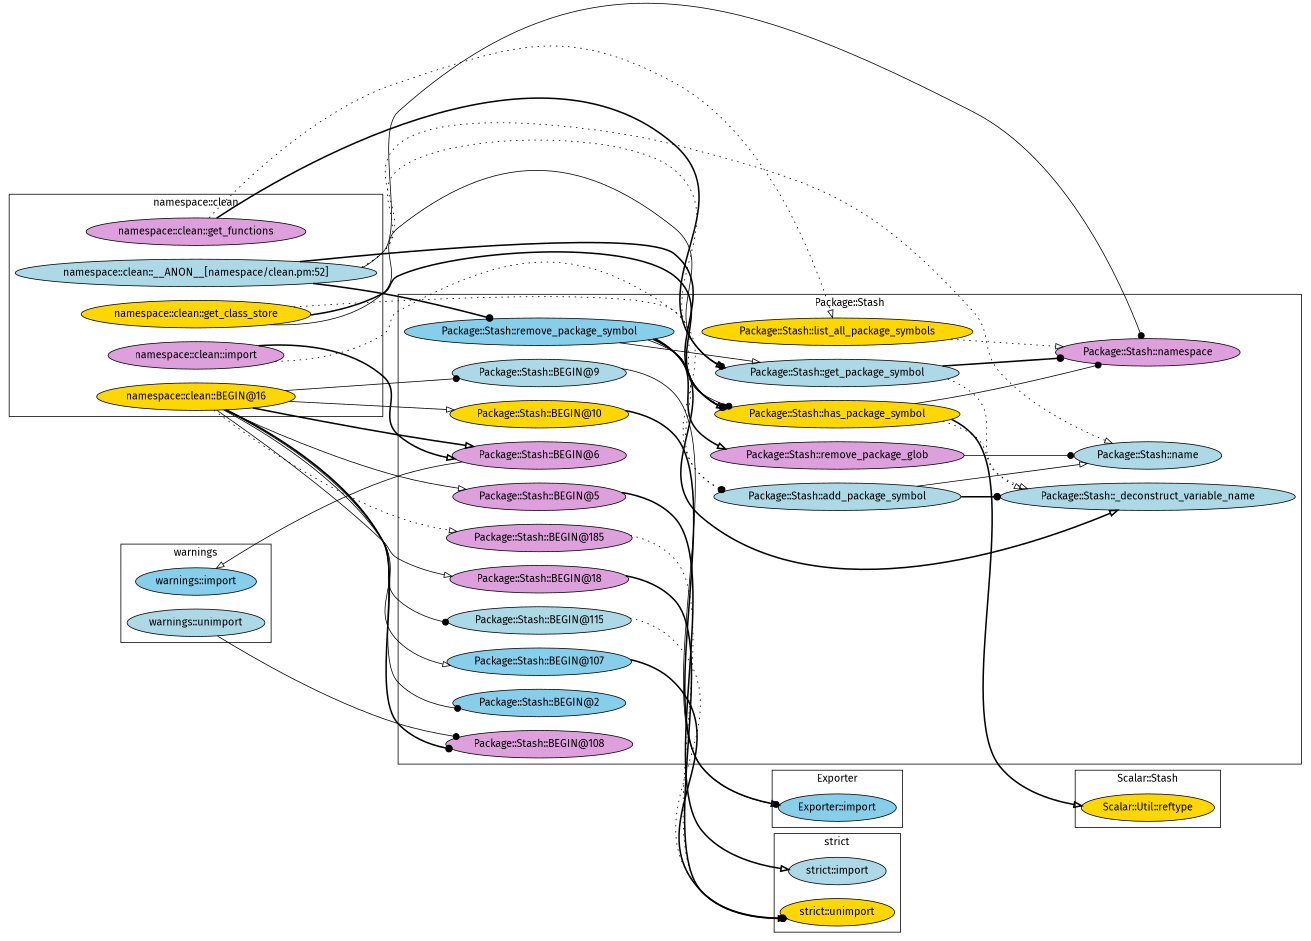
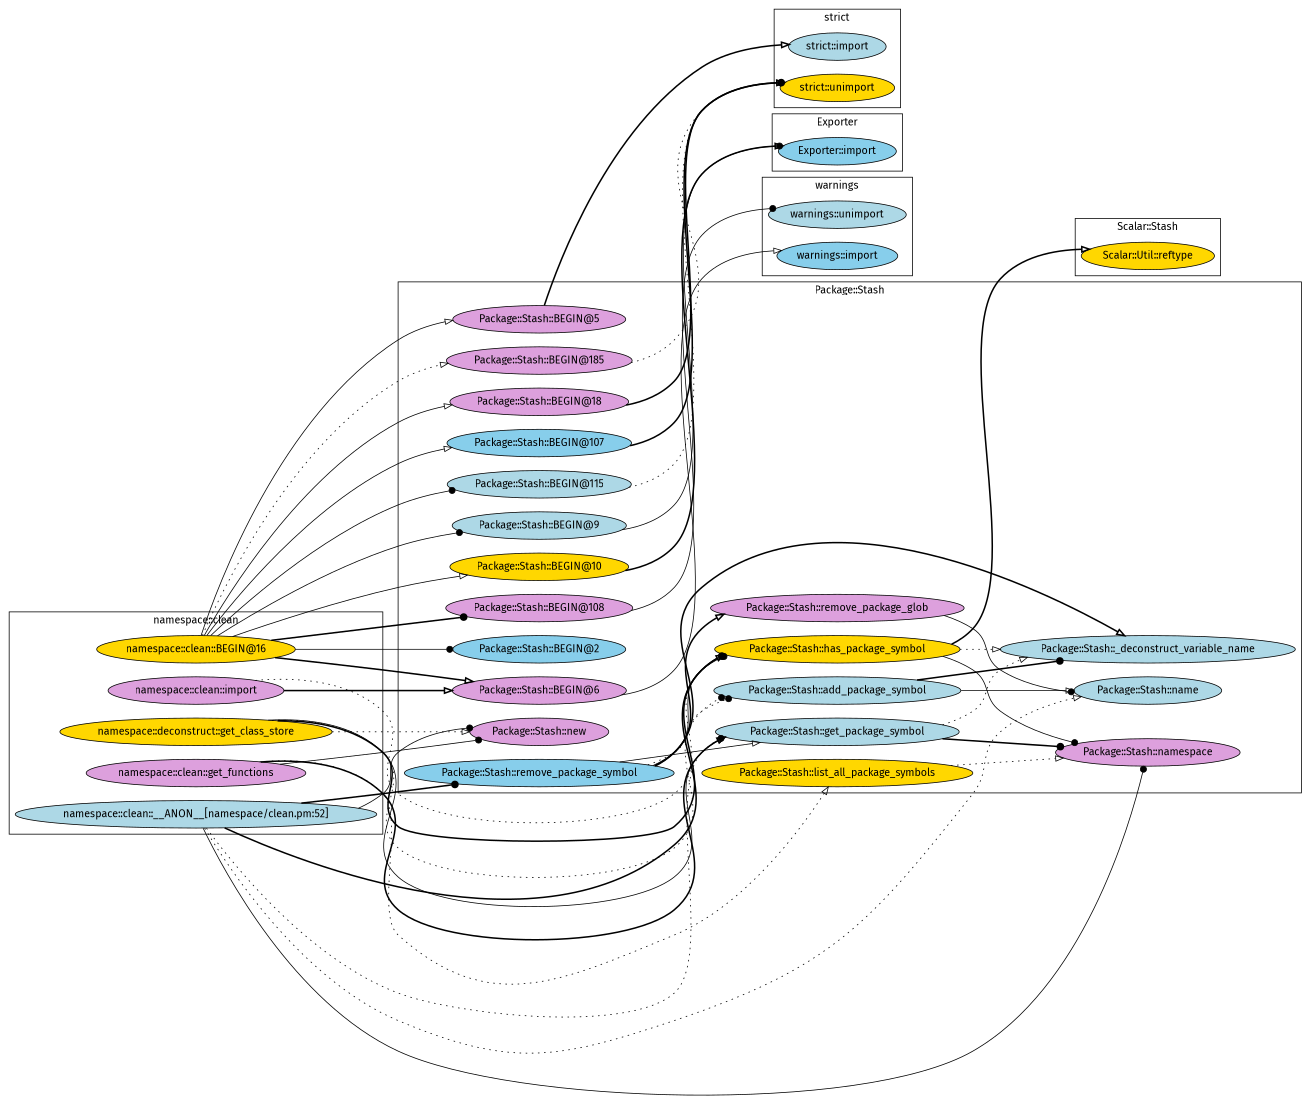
(196, 314) -> (196, 732)
(331, 697) -> (687, 399)
none -> (539, 732)
